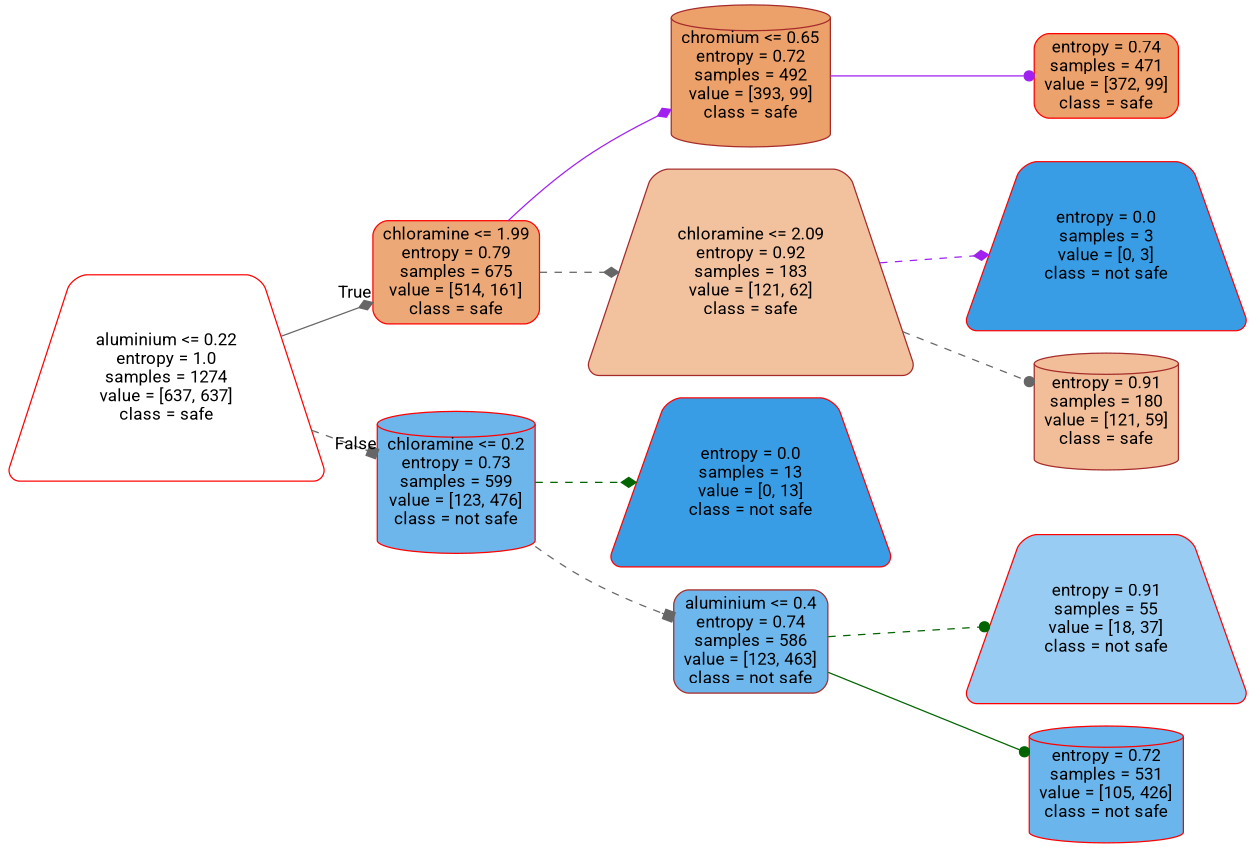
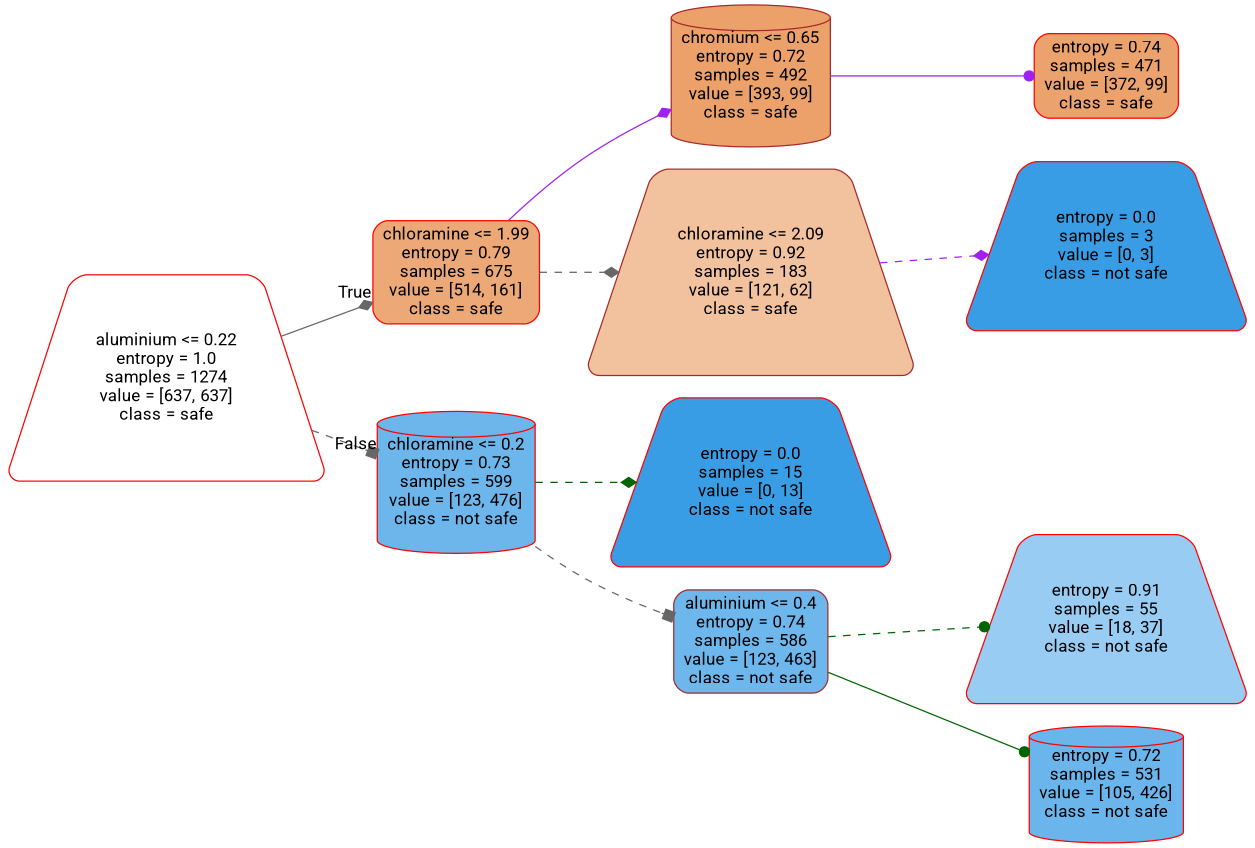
(1106, 412) -> none
(751, 482) -> (751, 482)
